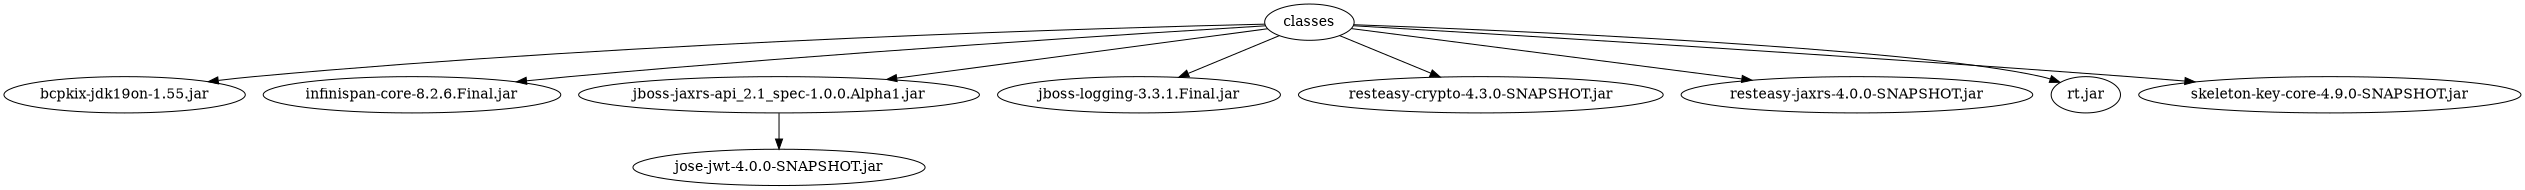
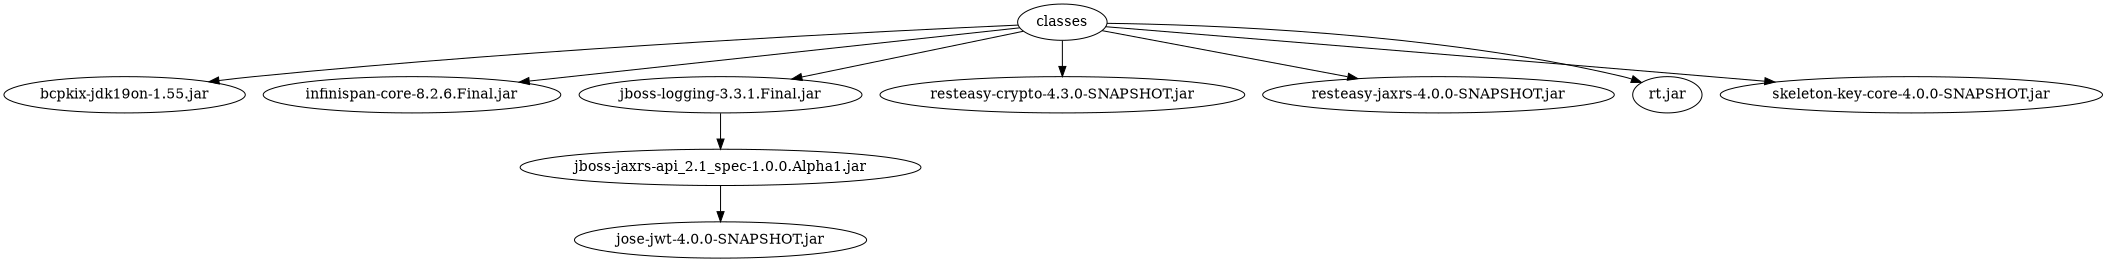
(1082, 53) -> (721, 126)
(2330, 95) -> (1911, 95)
